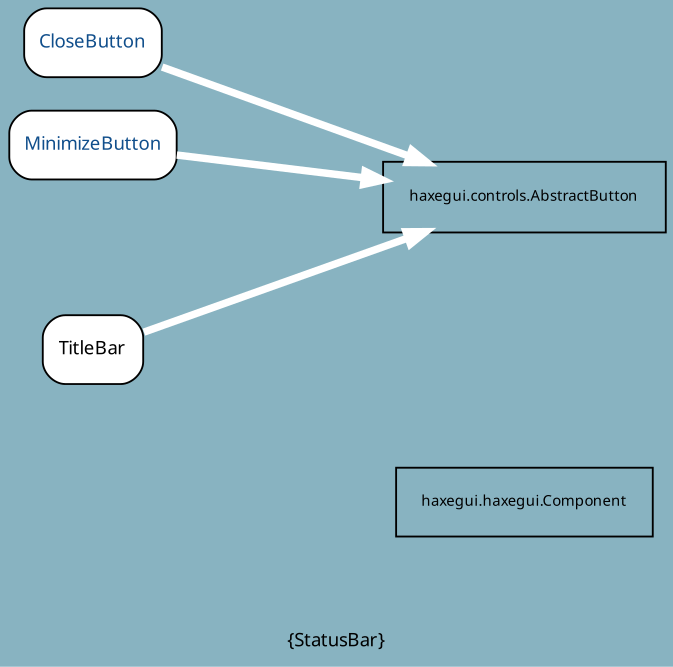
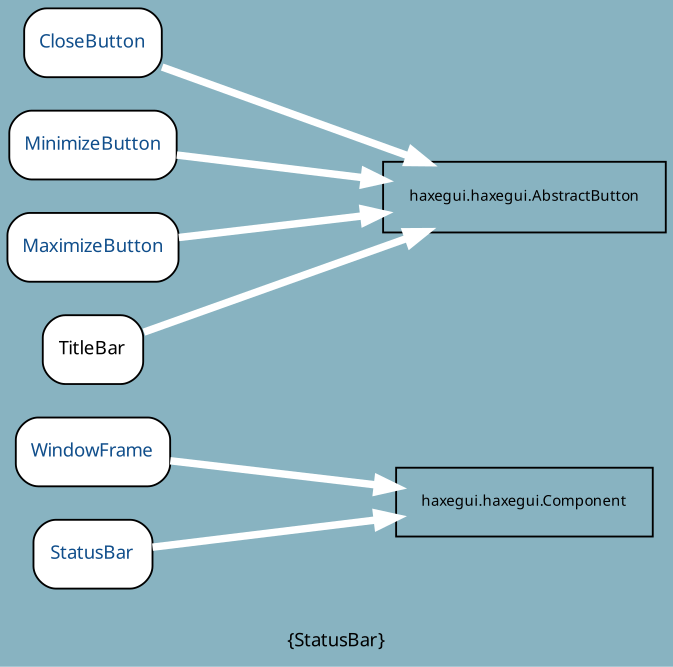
(524, 197) -> (524, 197)
none -> (93, 247)
none -> (93, 452)
none -> (93, 554)
